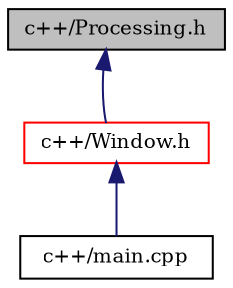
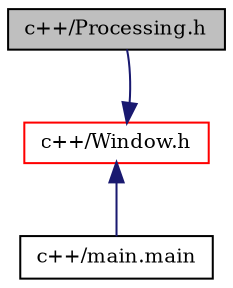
(103, 96) -> (130, 76)
(117, 257) -> (117, 257)
